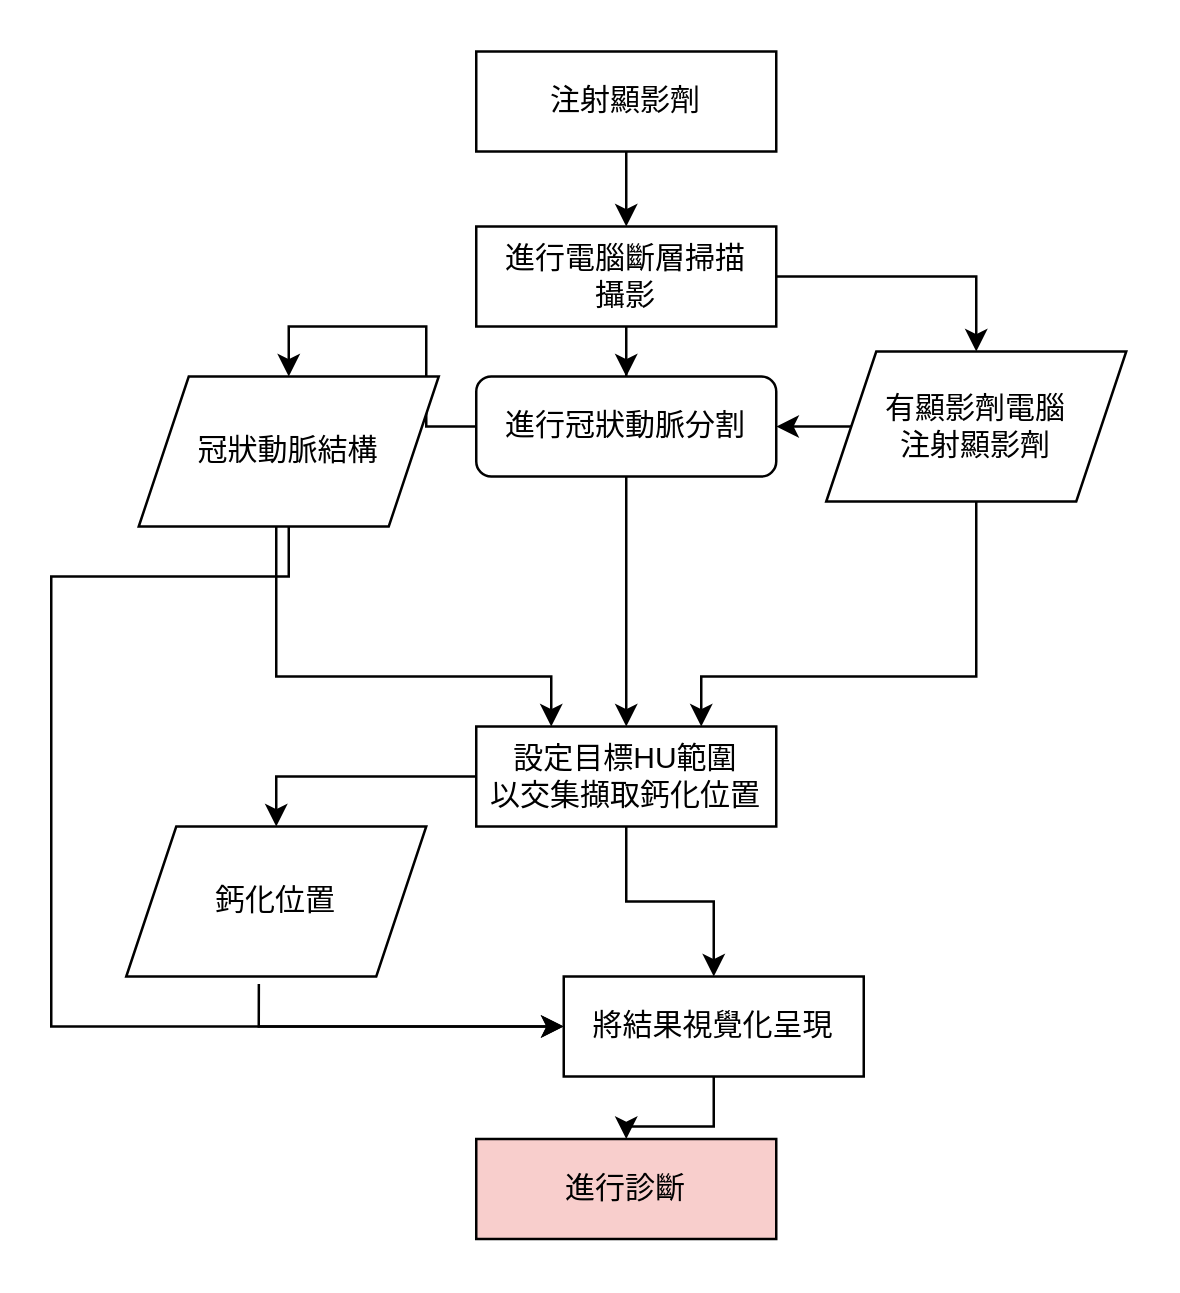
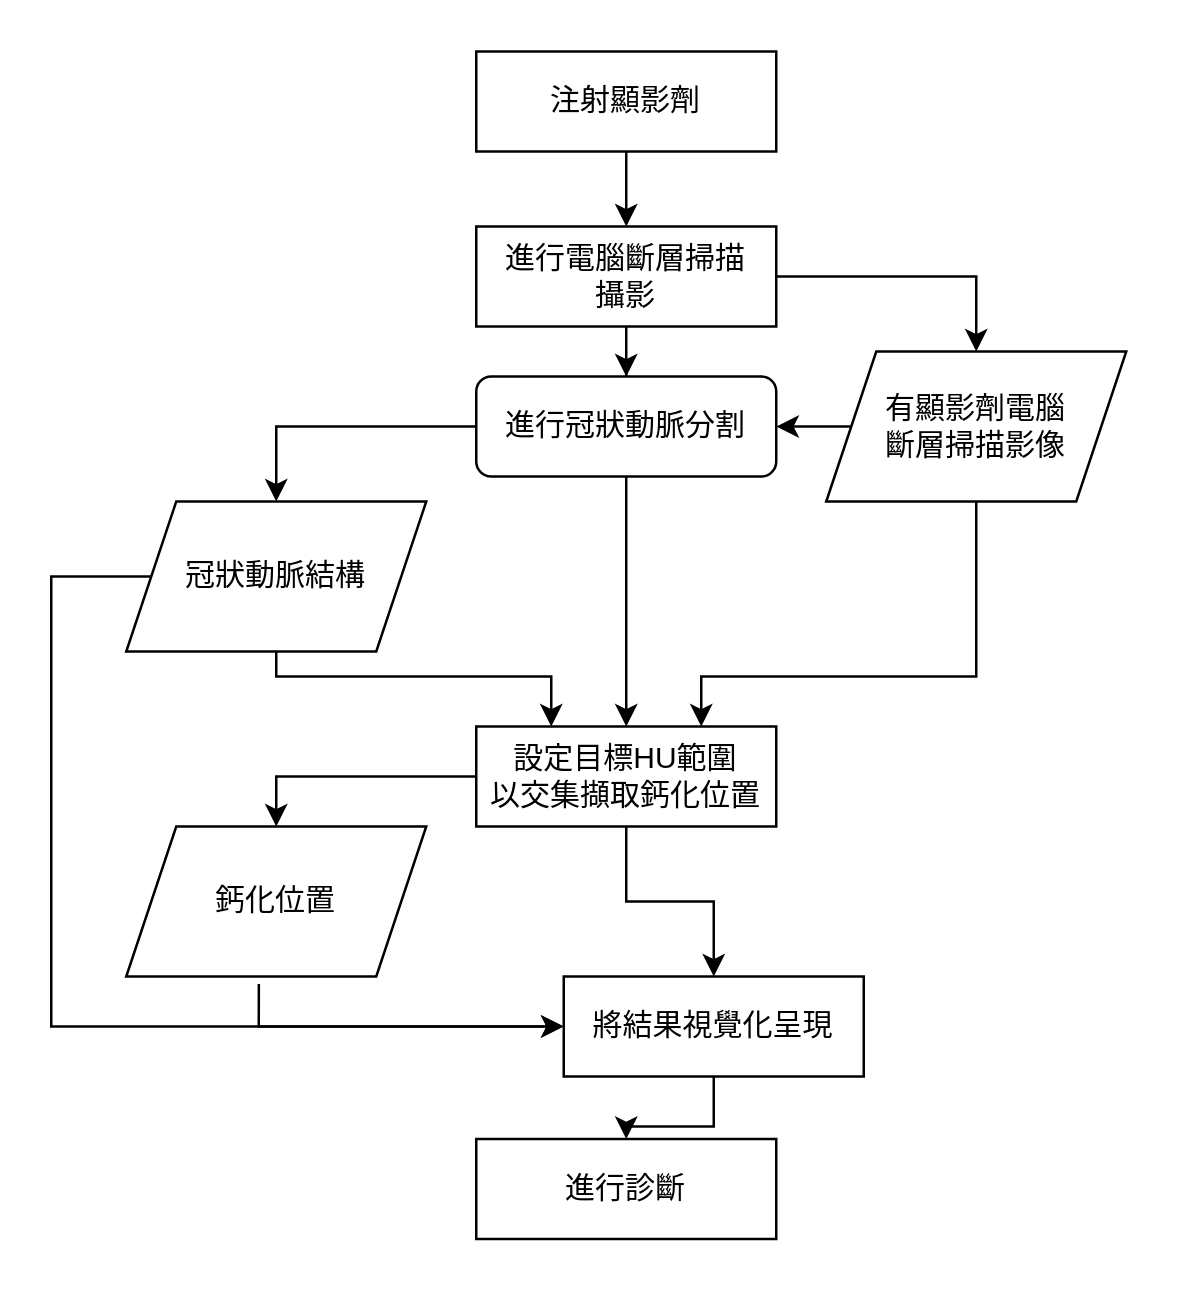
(976, 426) -> (976, 426)
(289, 451) -> (276, 576)
(626, 1189) -> (626, 1189)
